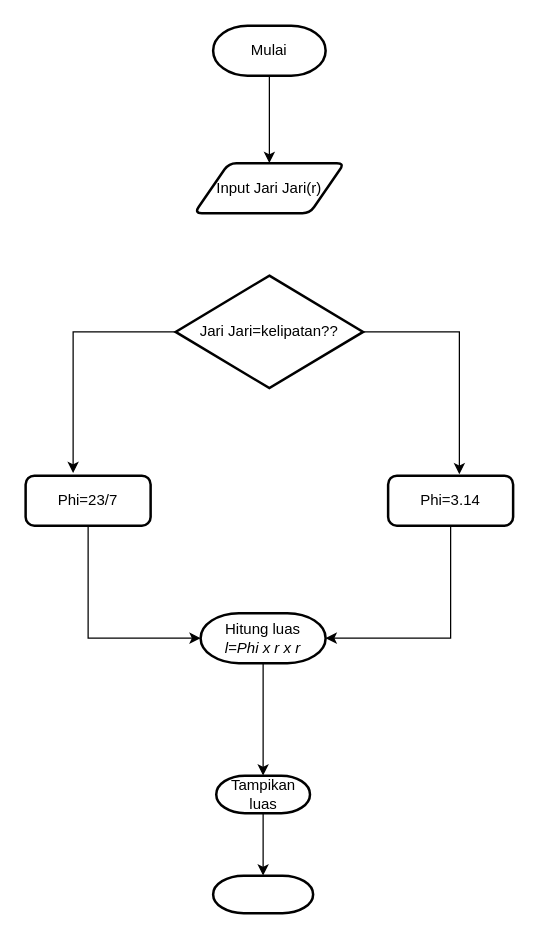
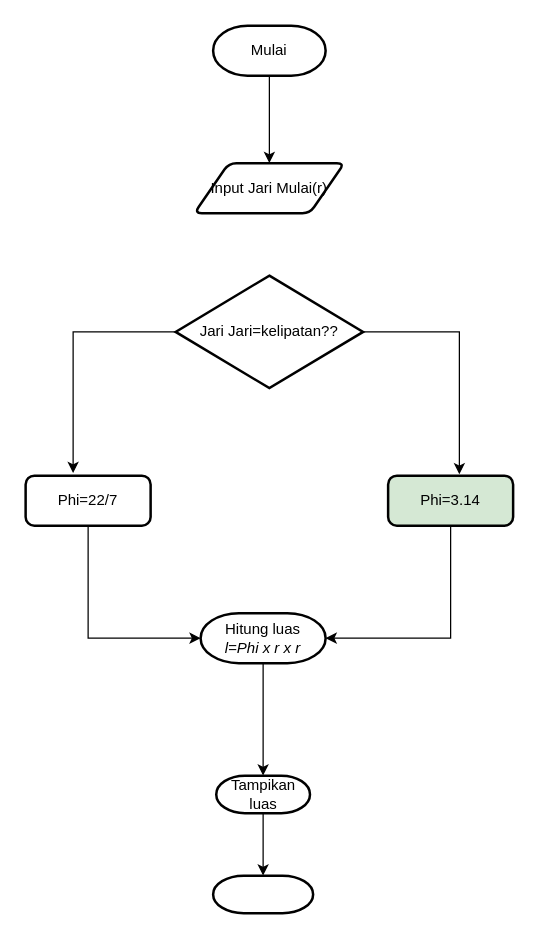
(269, 188) -> (269, 188)
(88, 501) -> (88, 501)
(451, 501) -> (451, 501)
